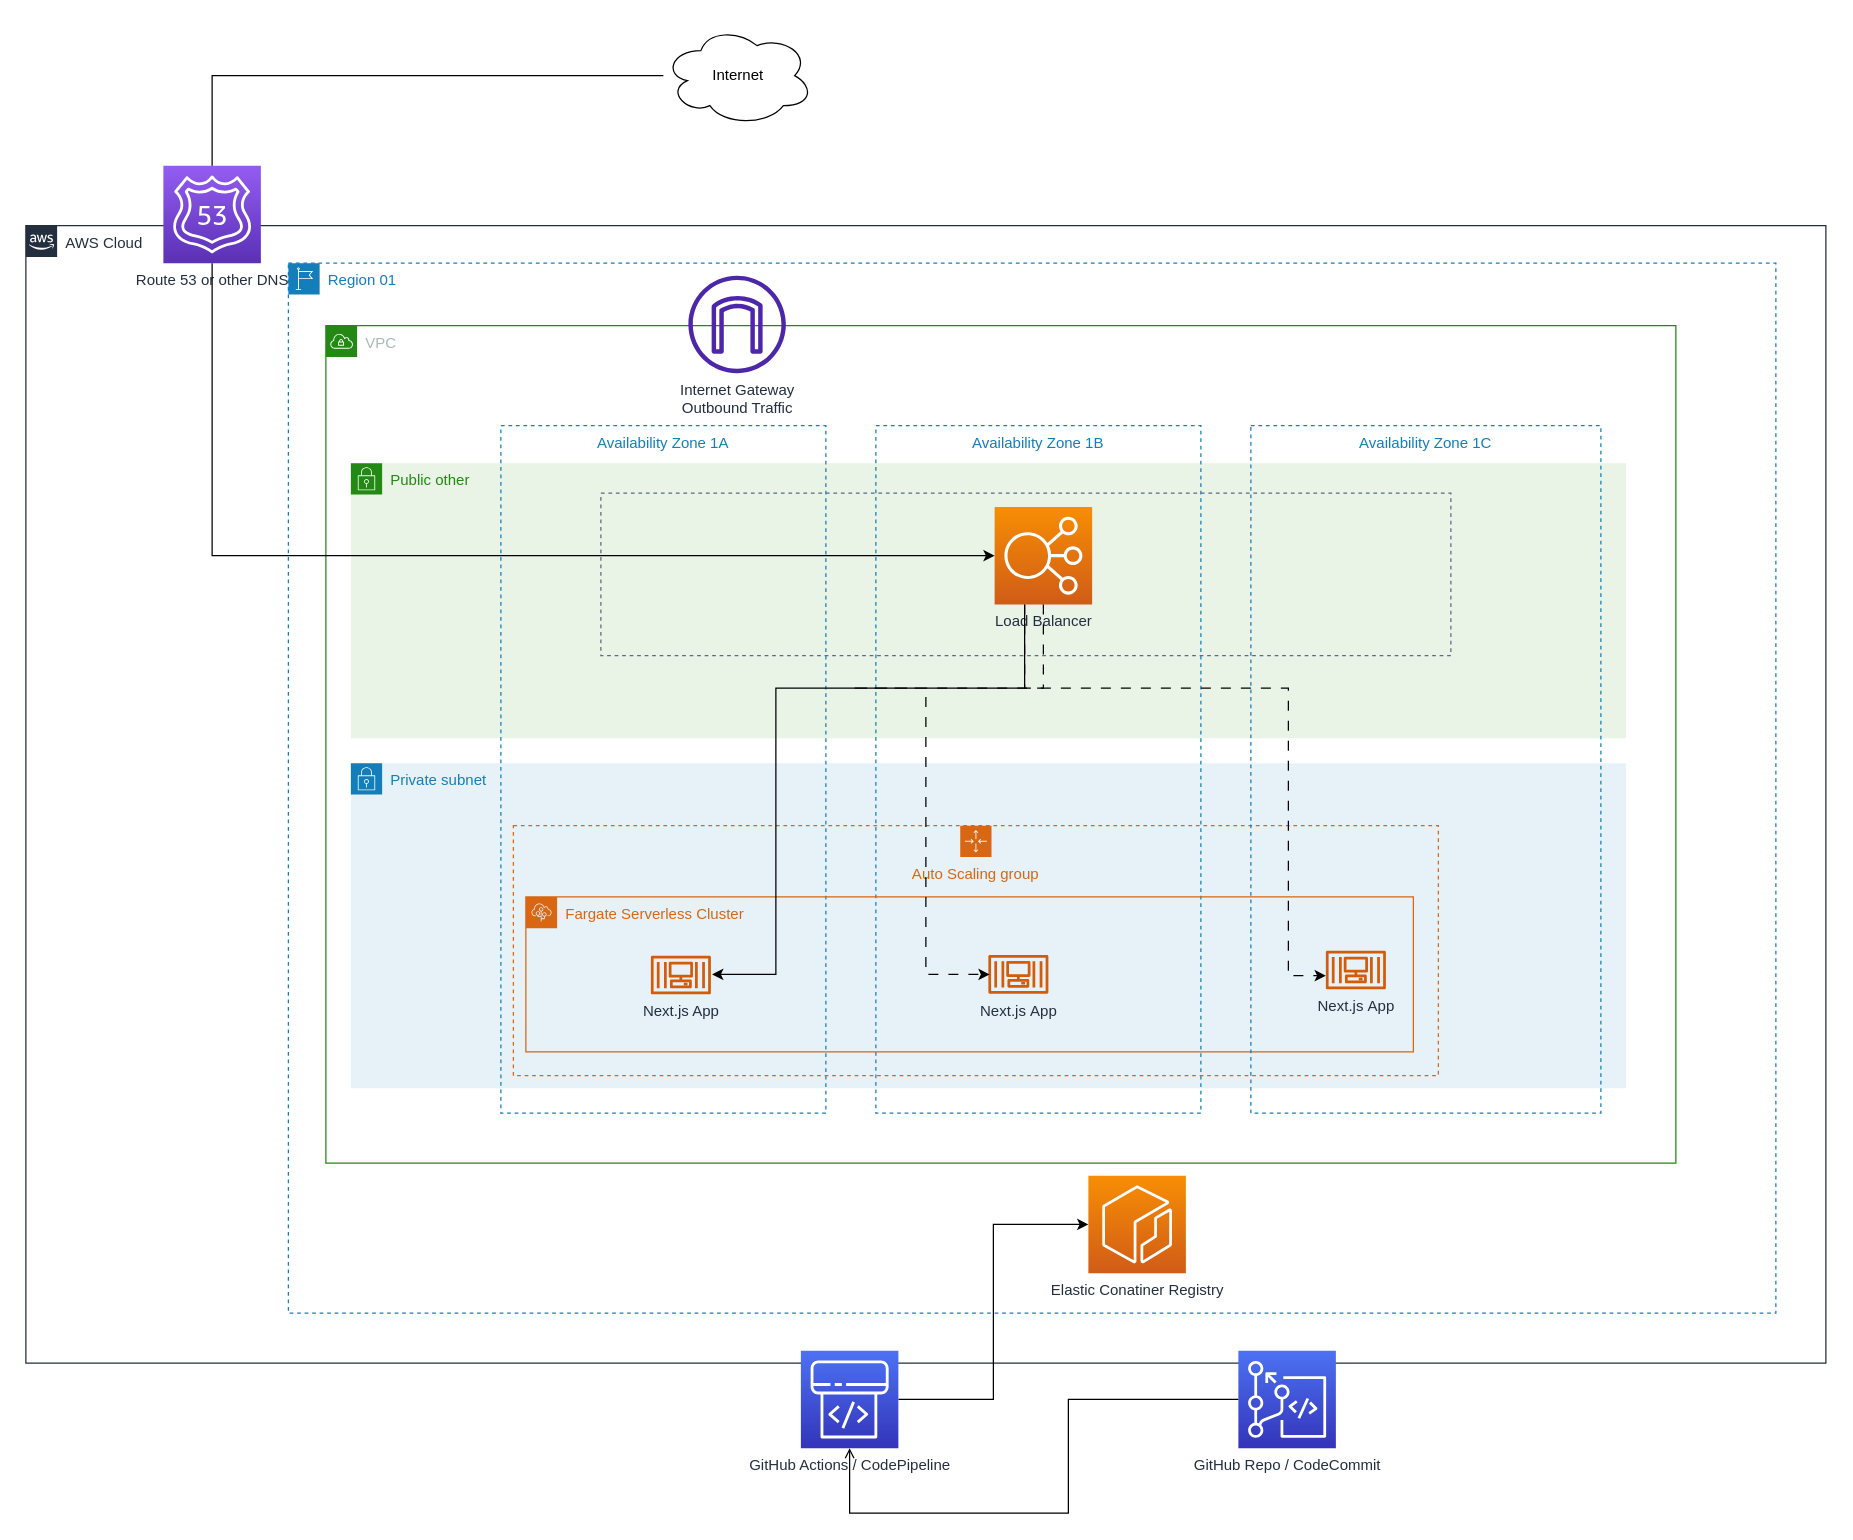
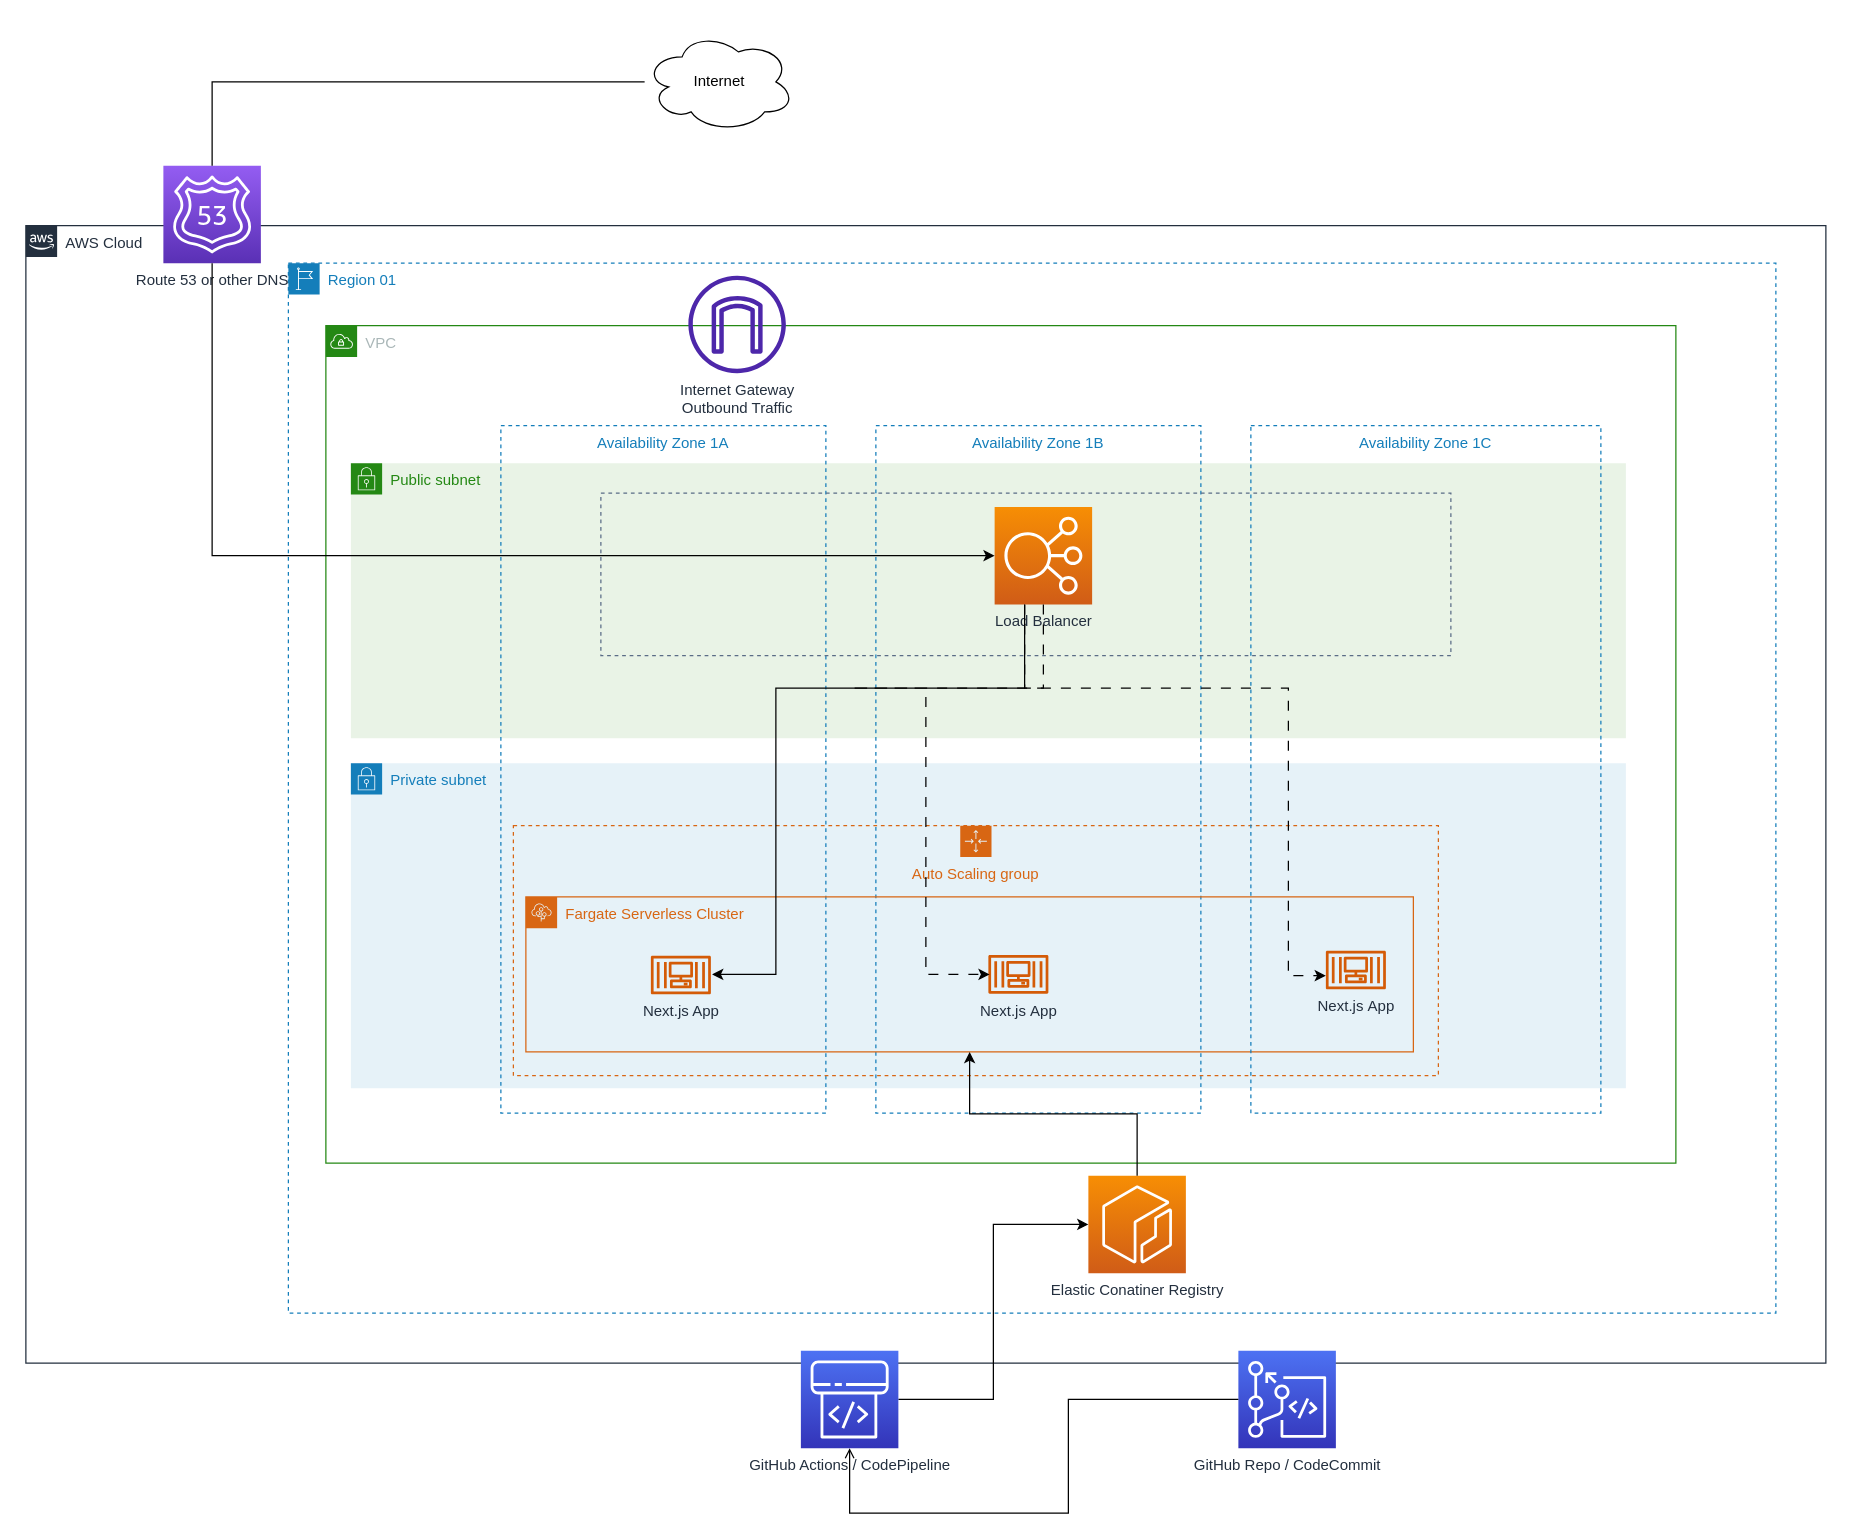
(738, 76) -> (719, 82)
(435, 481) -> (439, 481)
none -> (1058, 1114)
